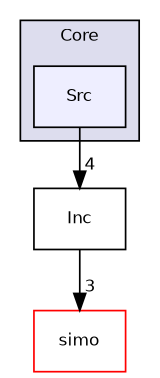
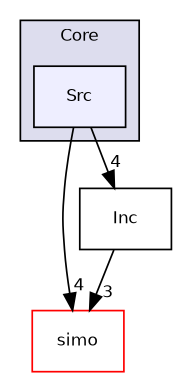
none -> (63, 210)
